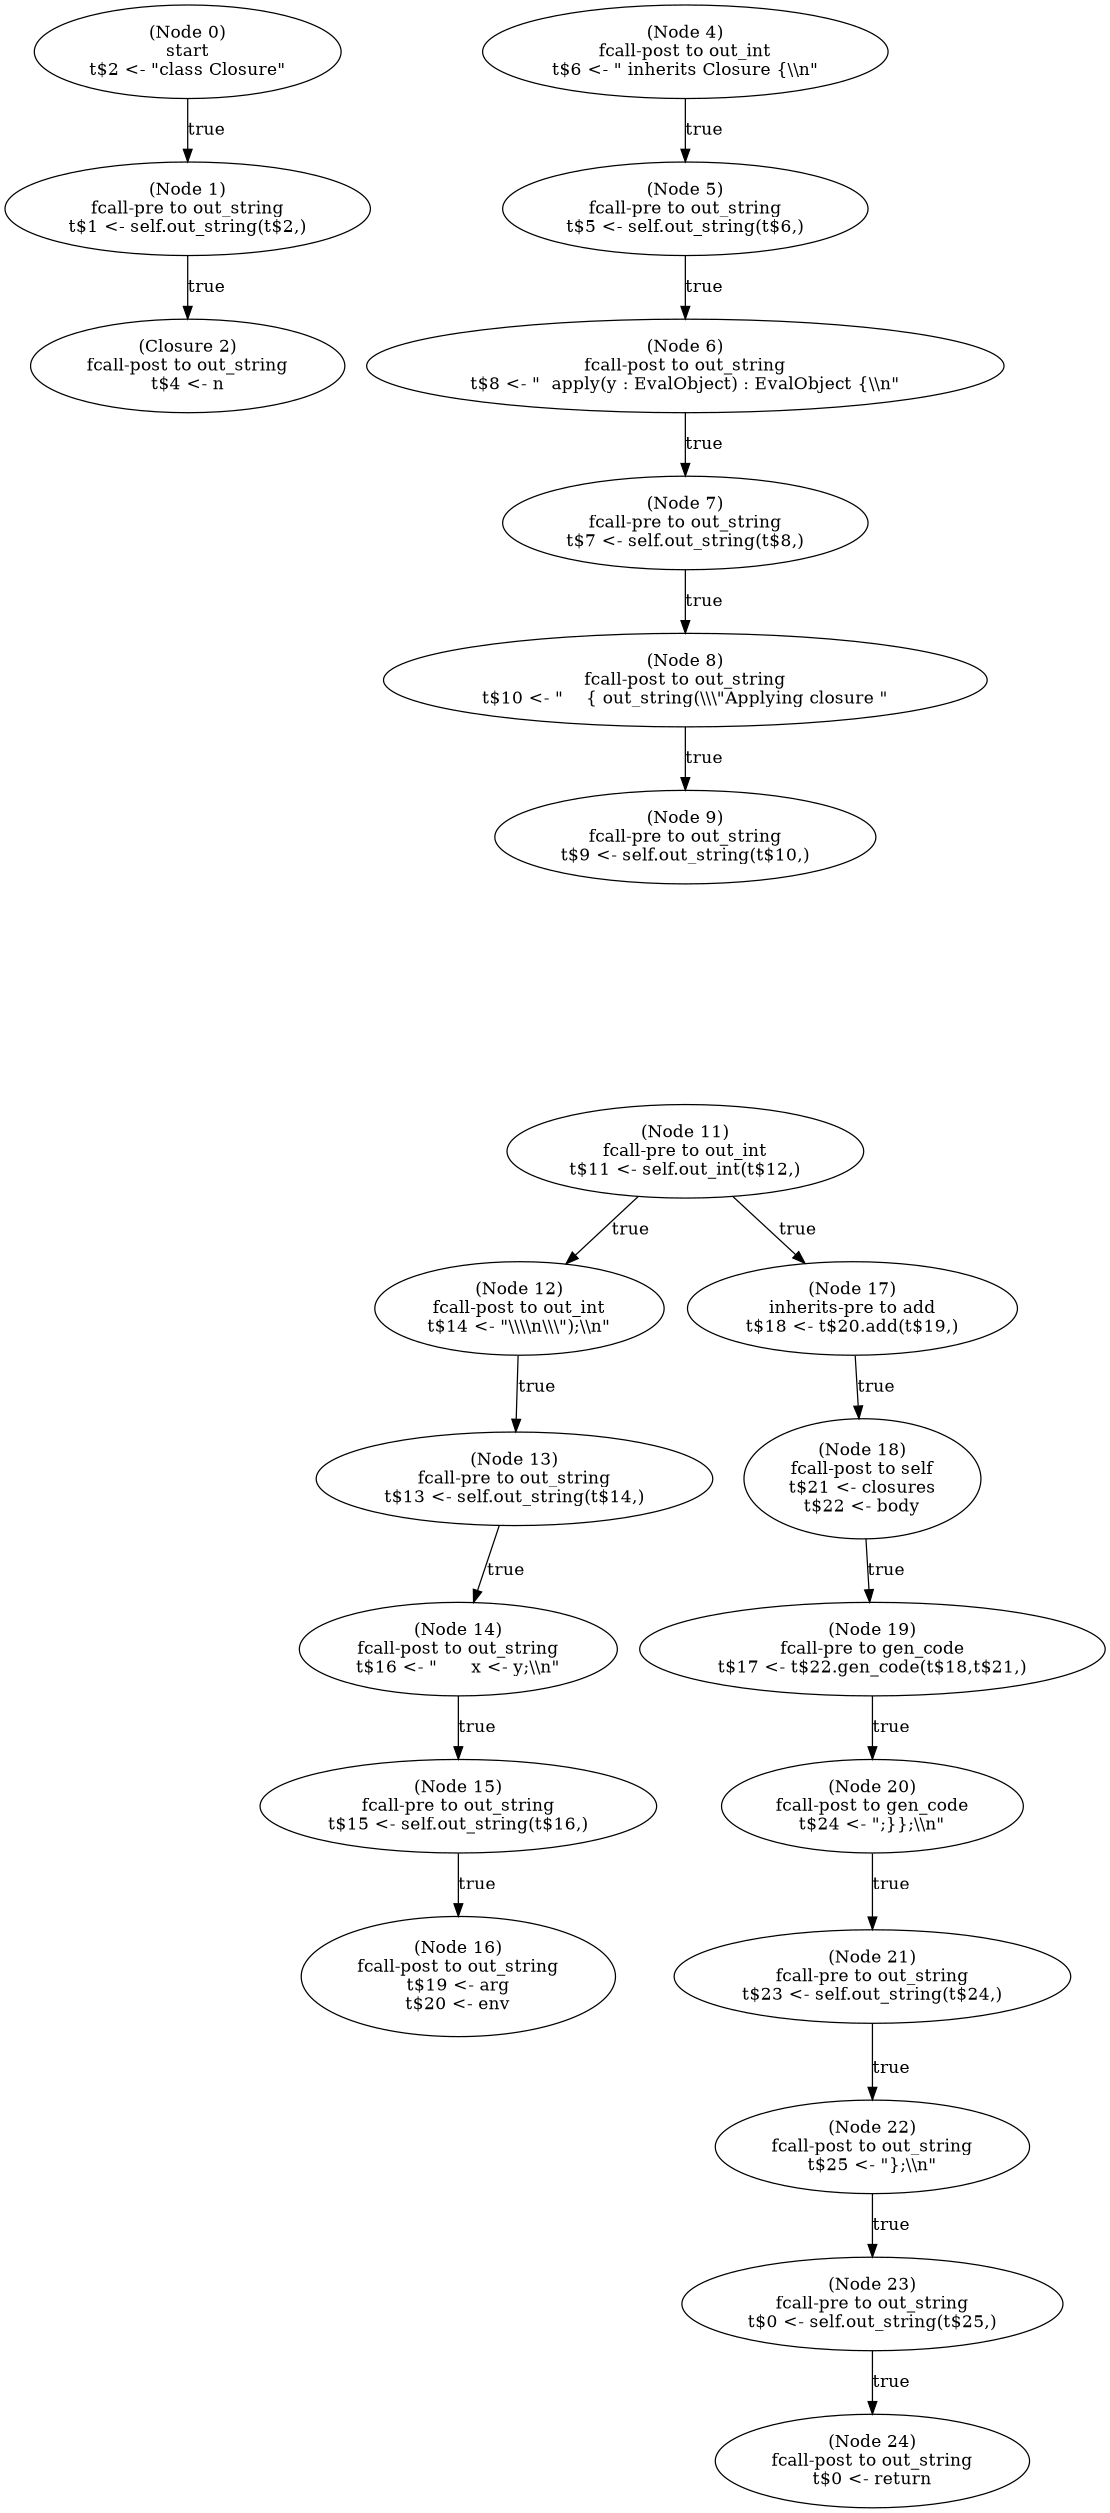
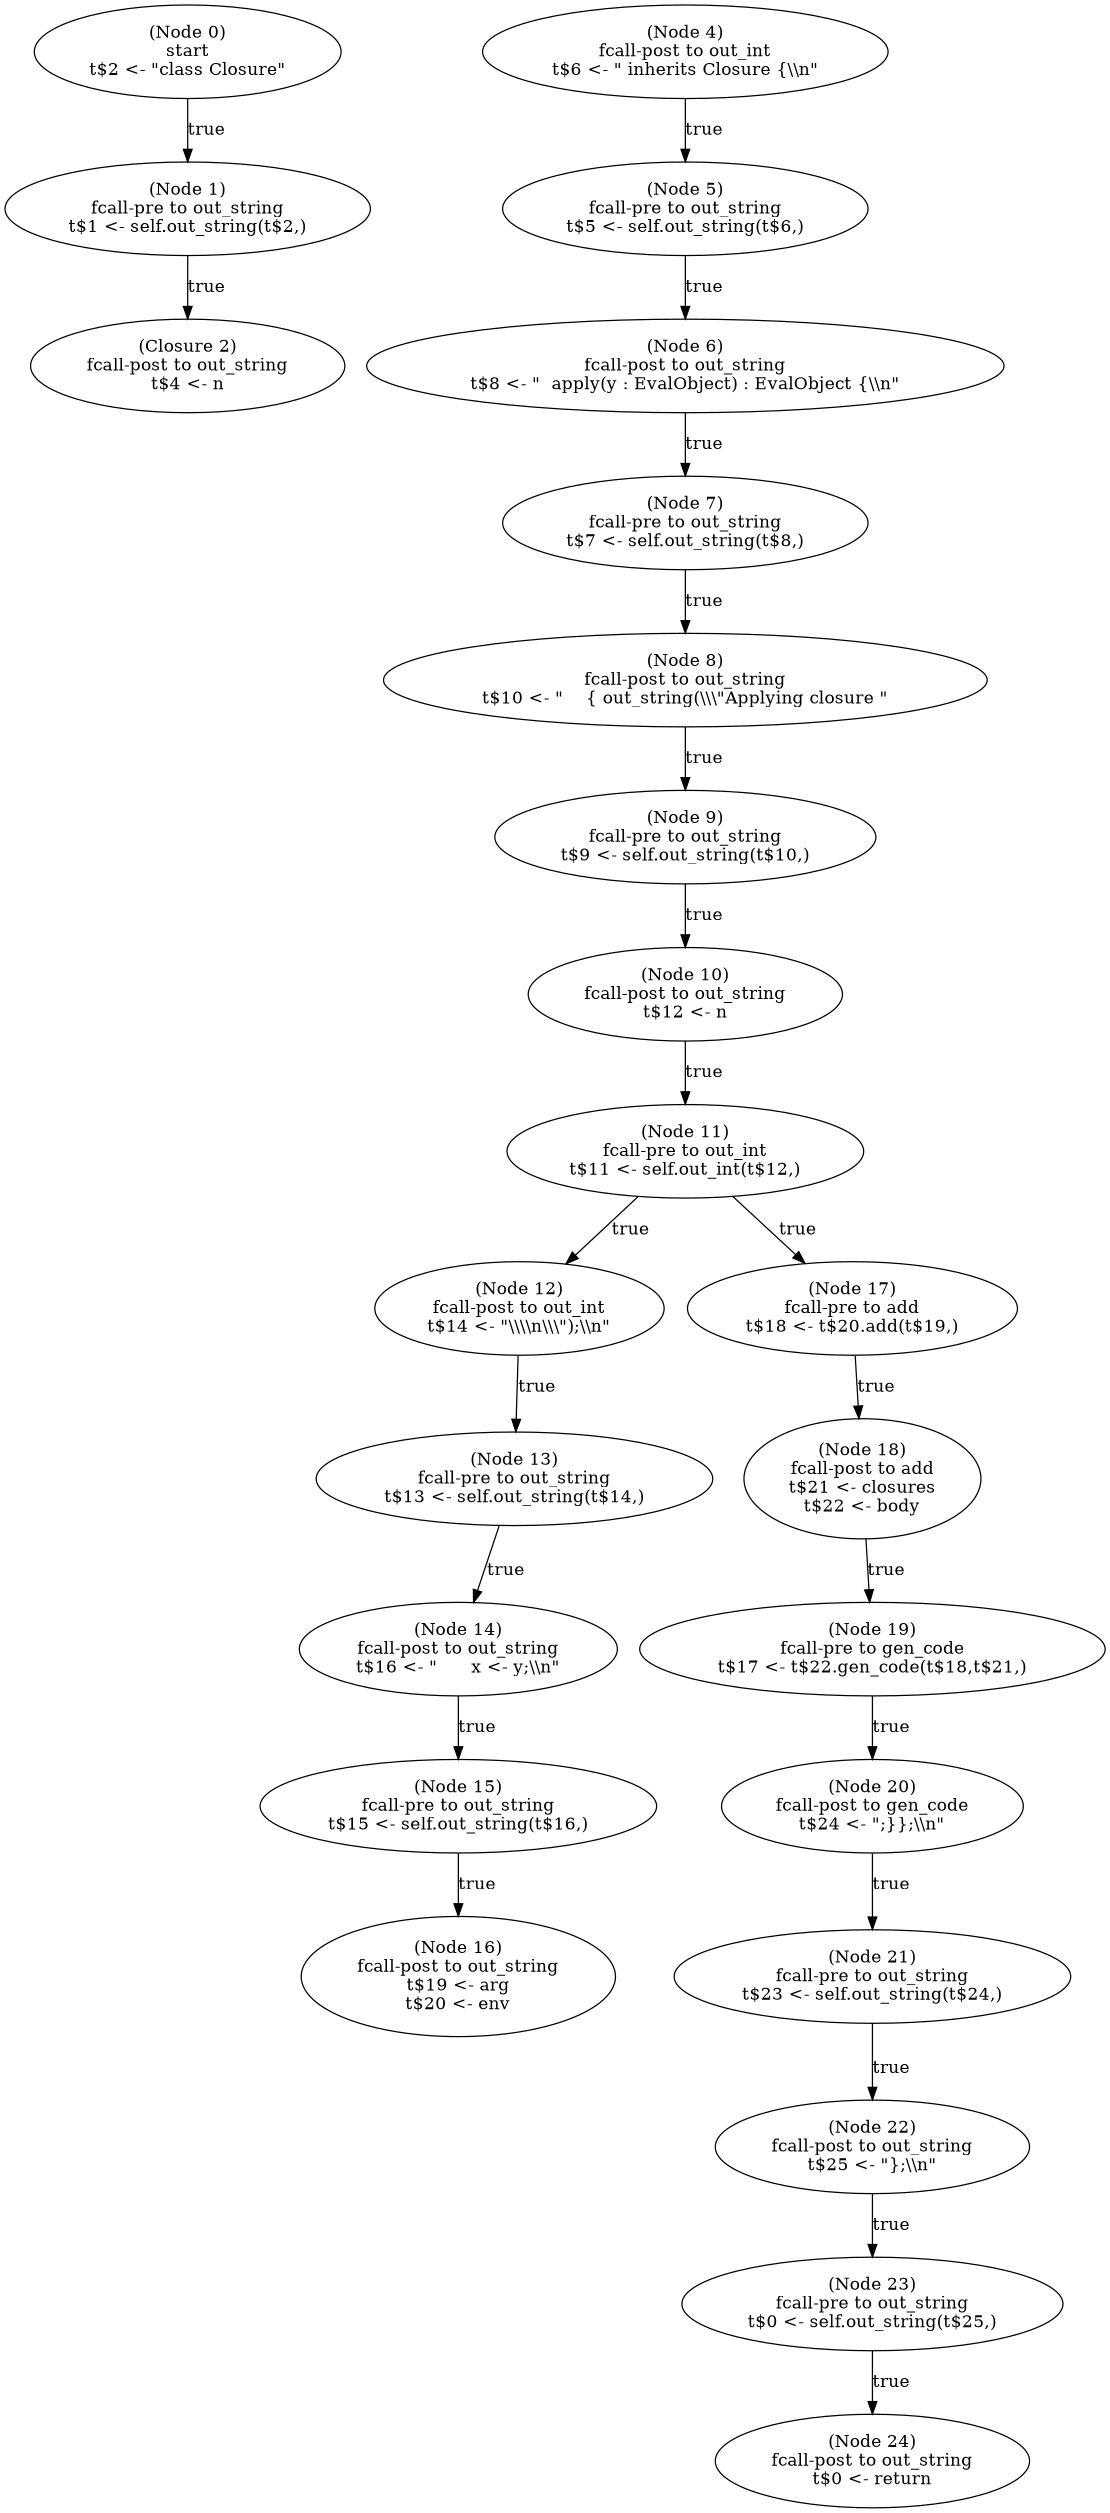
none -> (685, 994)
(852, 1308) -> (852, 1308)
(862, 1479) -> (862, 1479)
